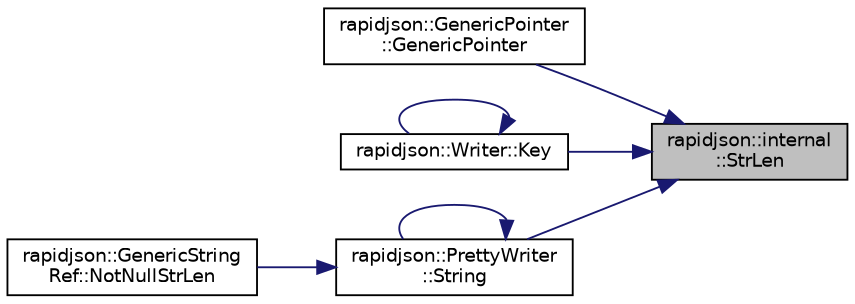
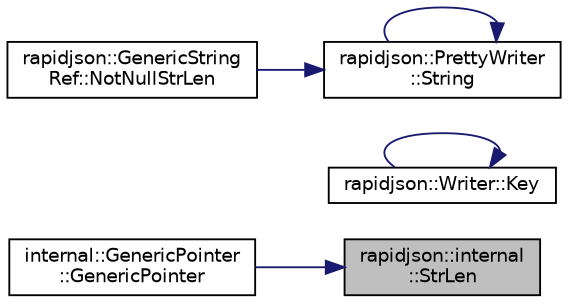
(454, 36) -> (132, 267)
(600, 152) -> none
(593, 213) -> none
